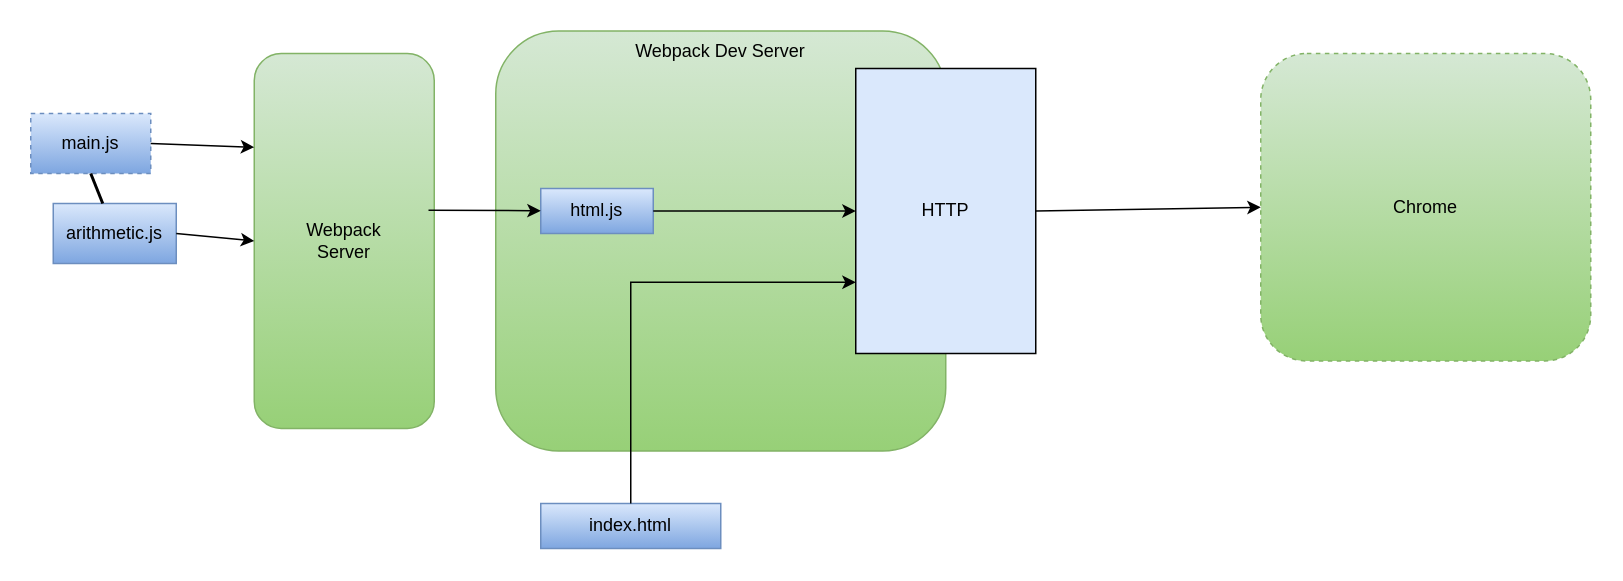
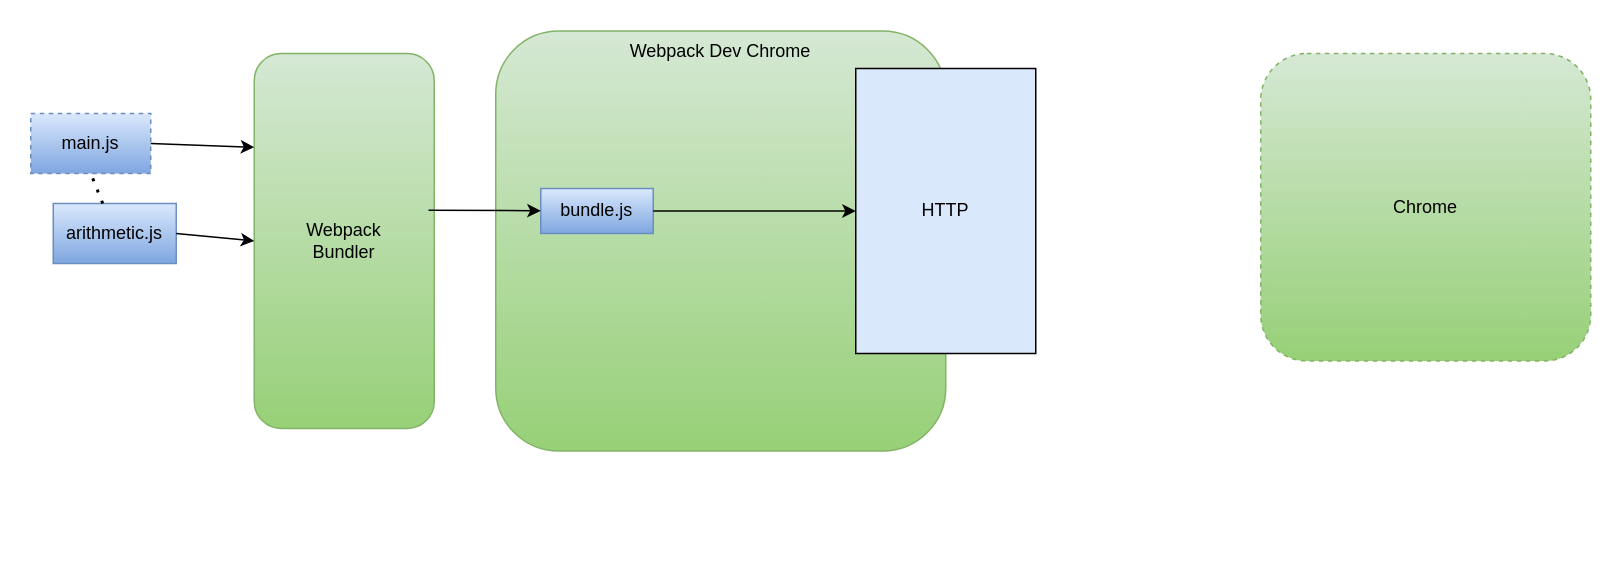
(721, 52) -> (721, 52)
(97, 188) -> (97, 188)
(1143, 209) -> none
(597, 211) -> (597, 211)
(344, 241) -> (344, 241)
(631, 285) -> none
(631, 526) -> none
